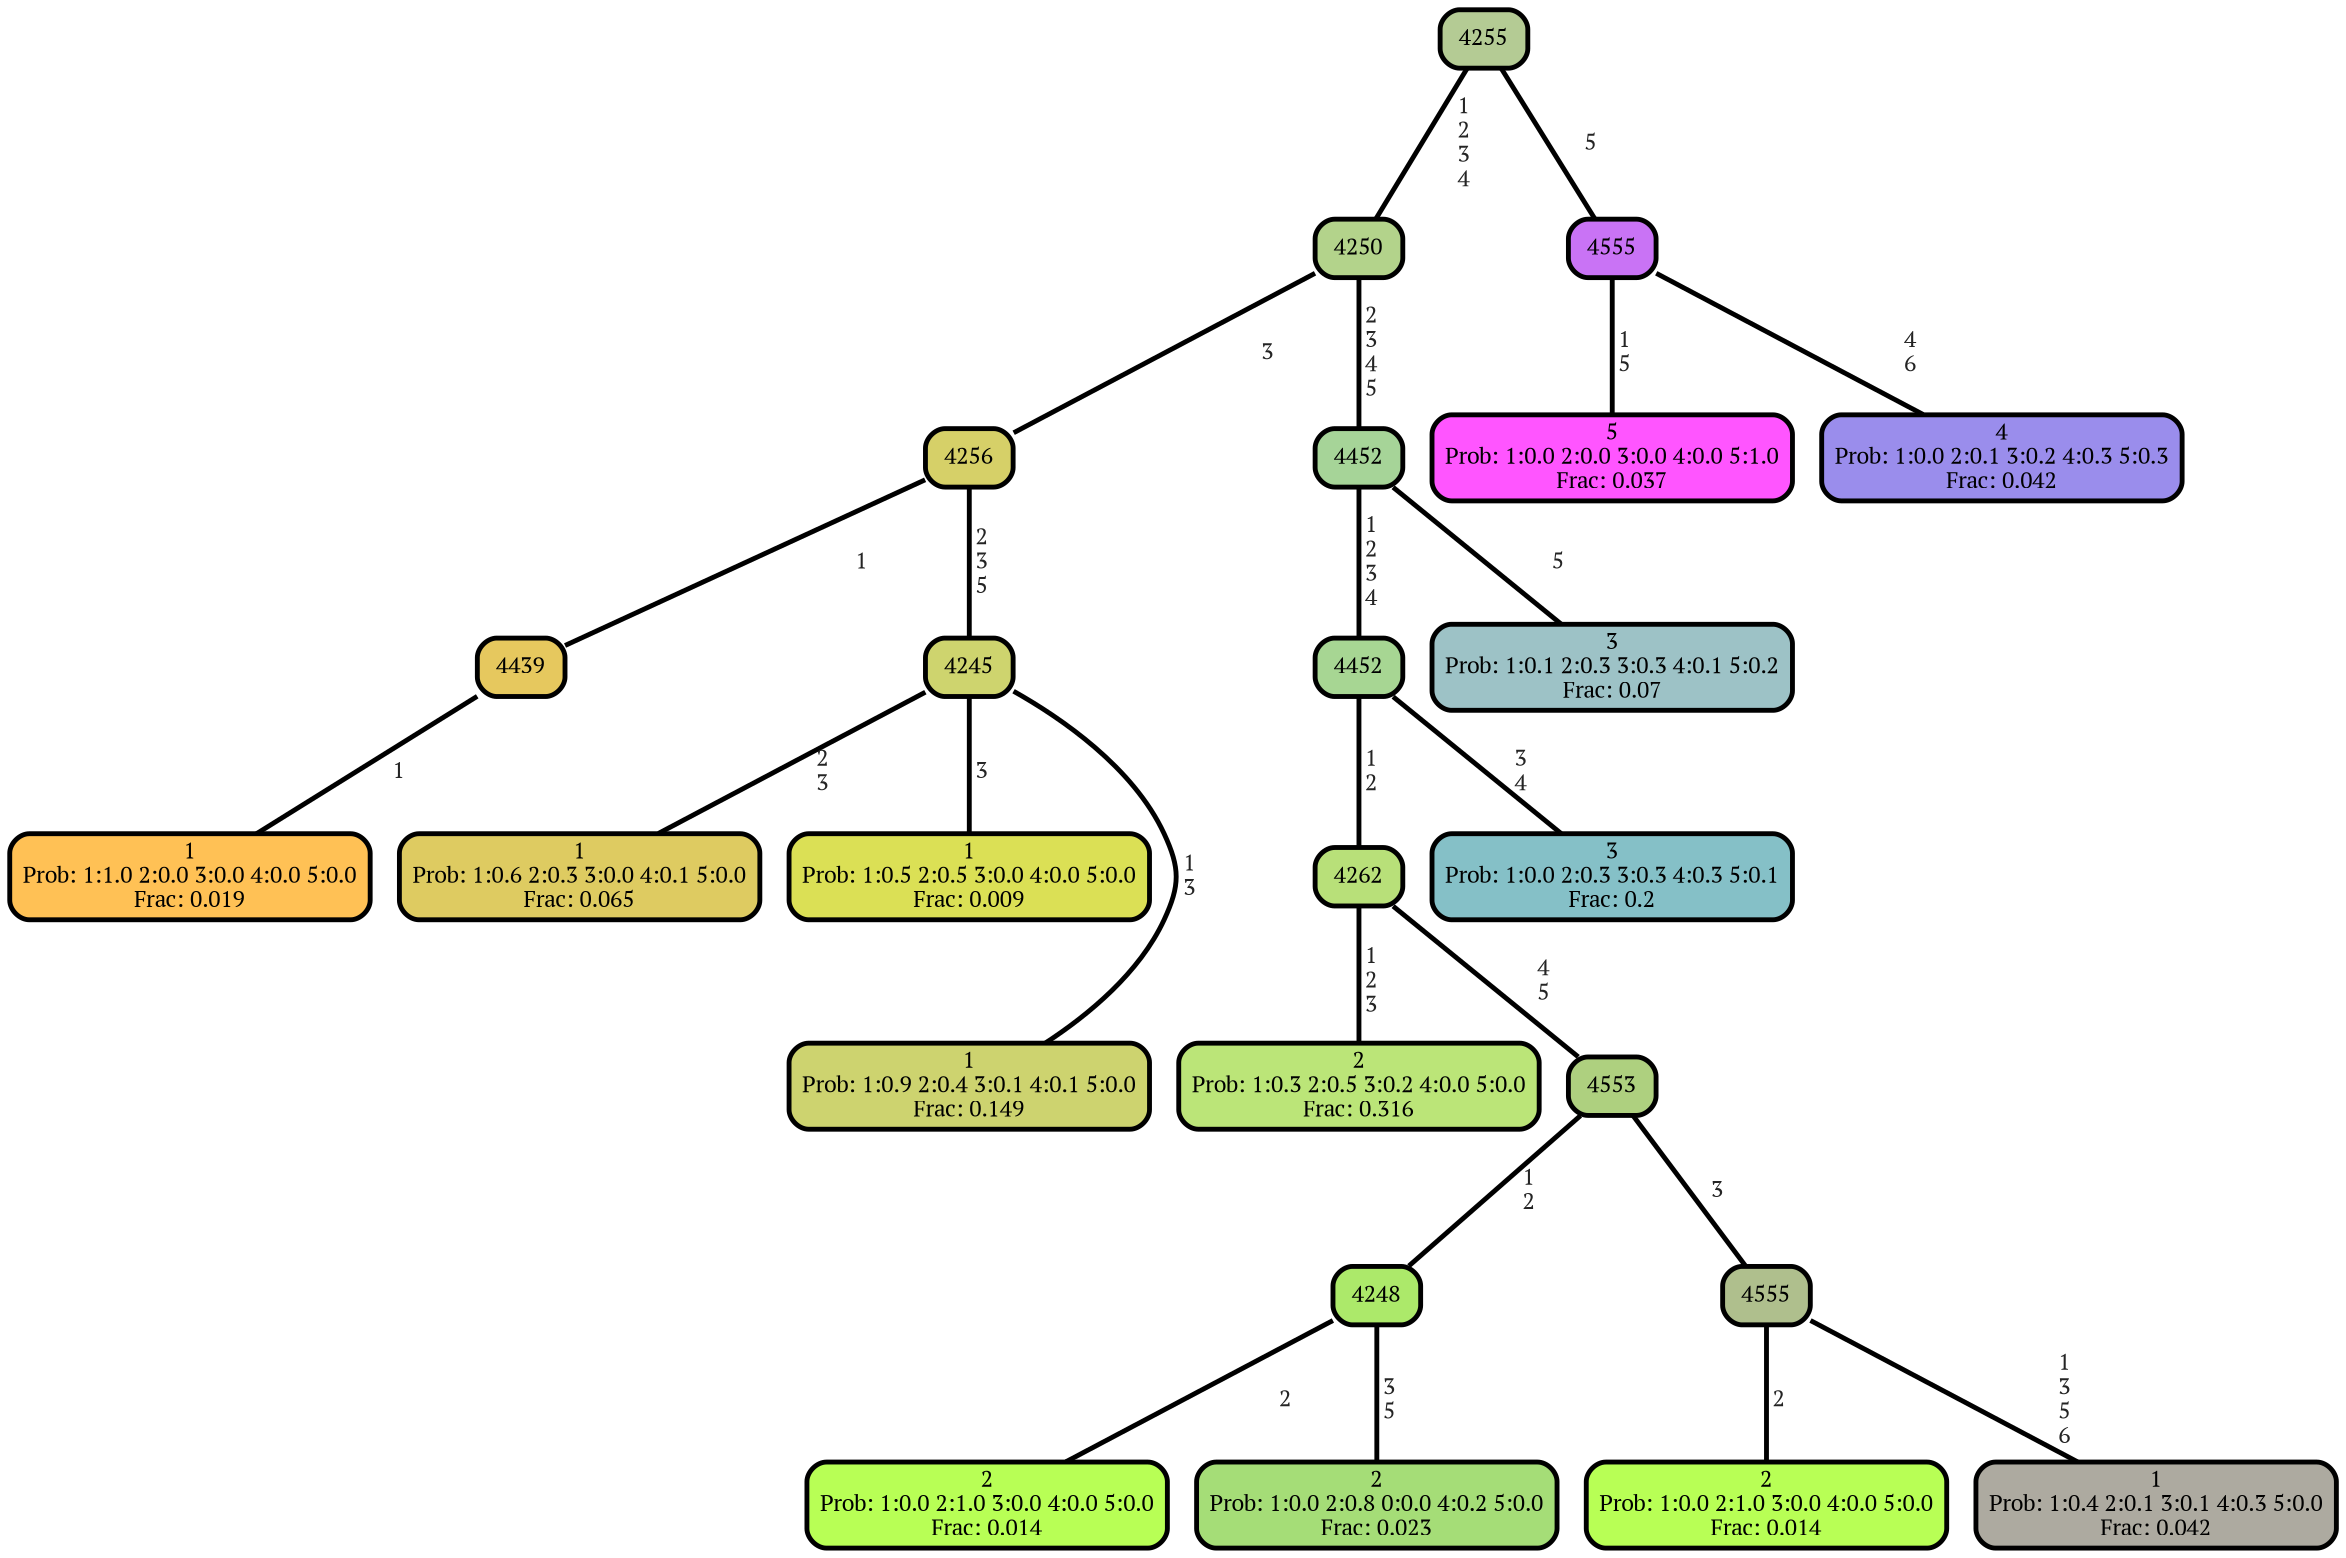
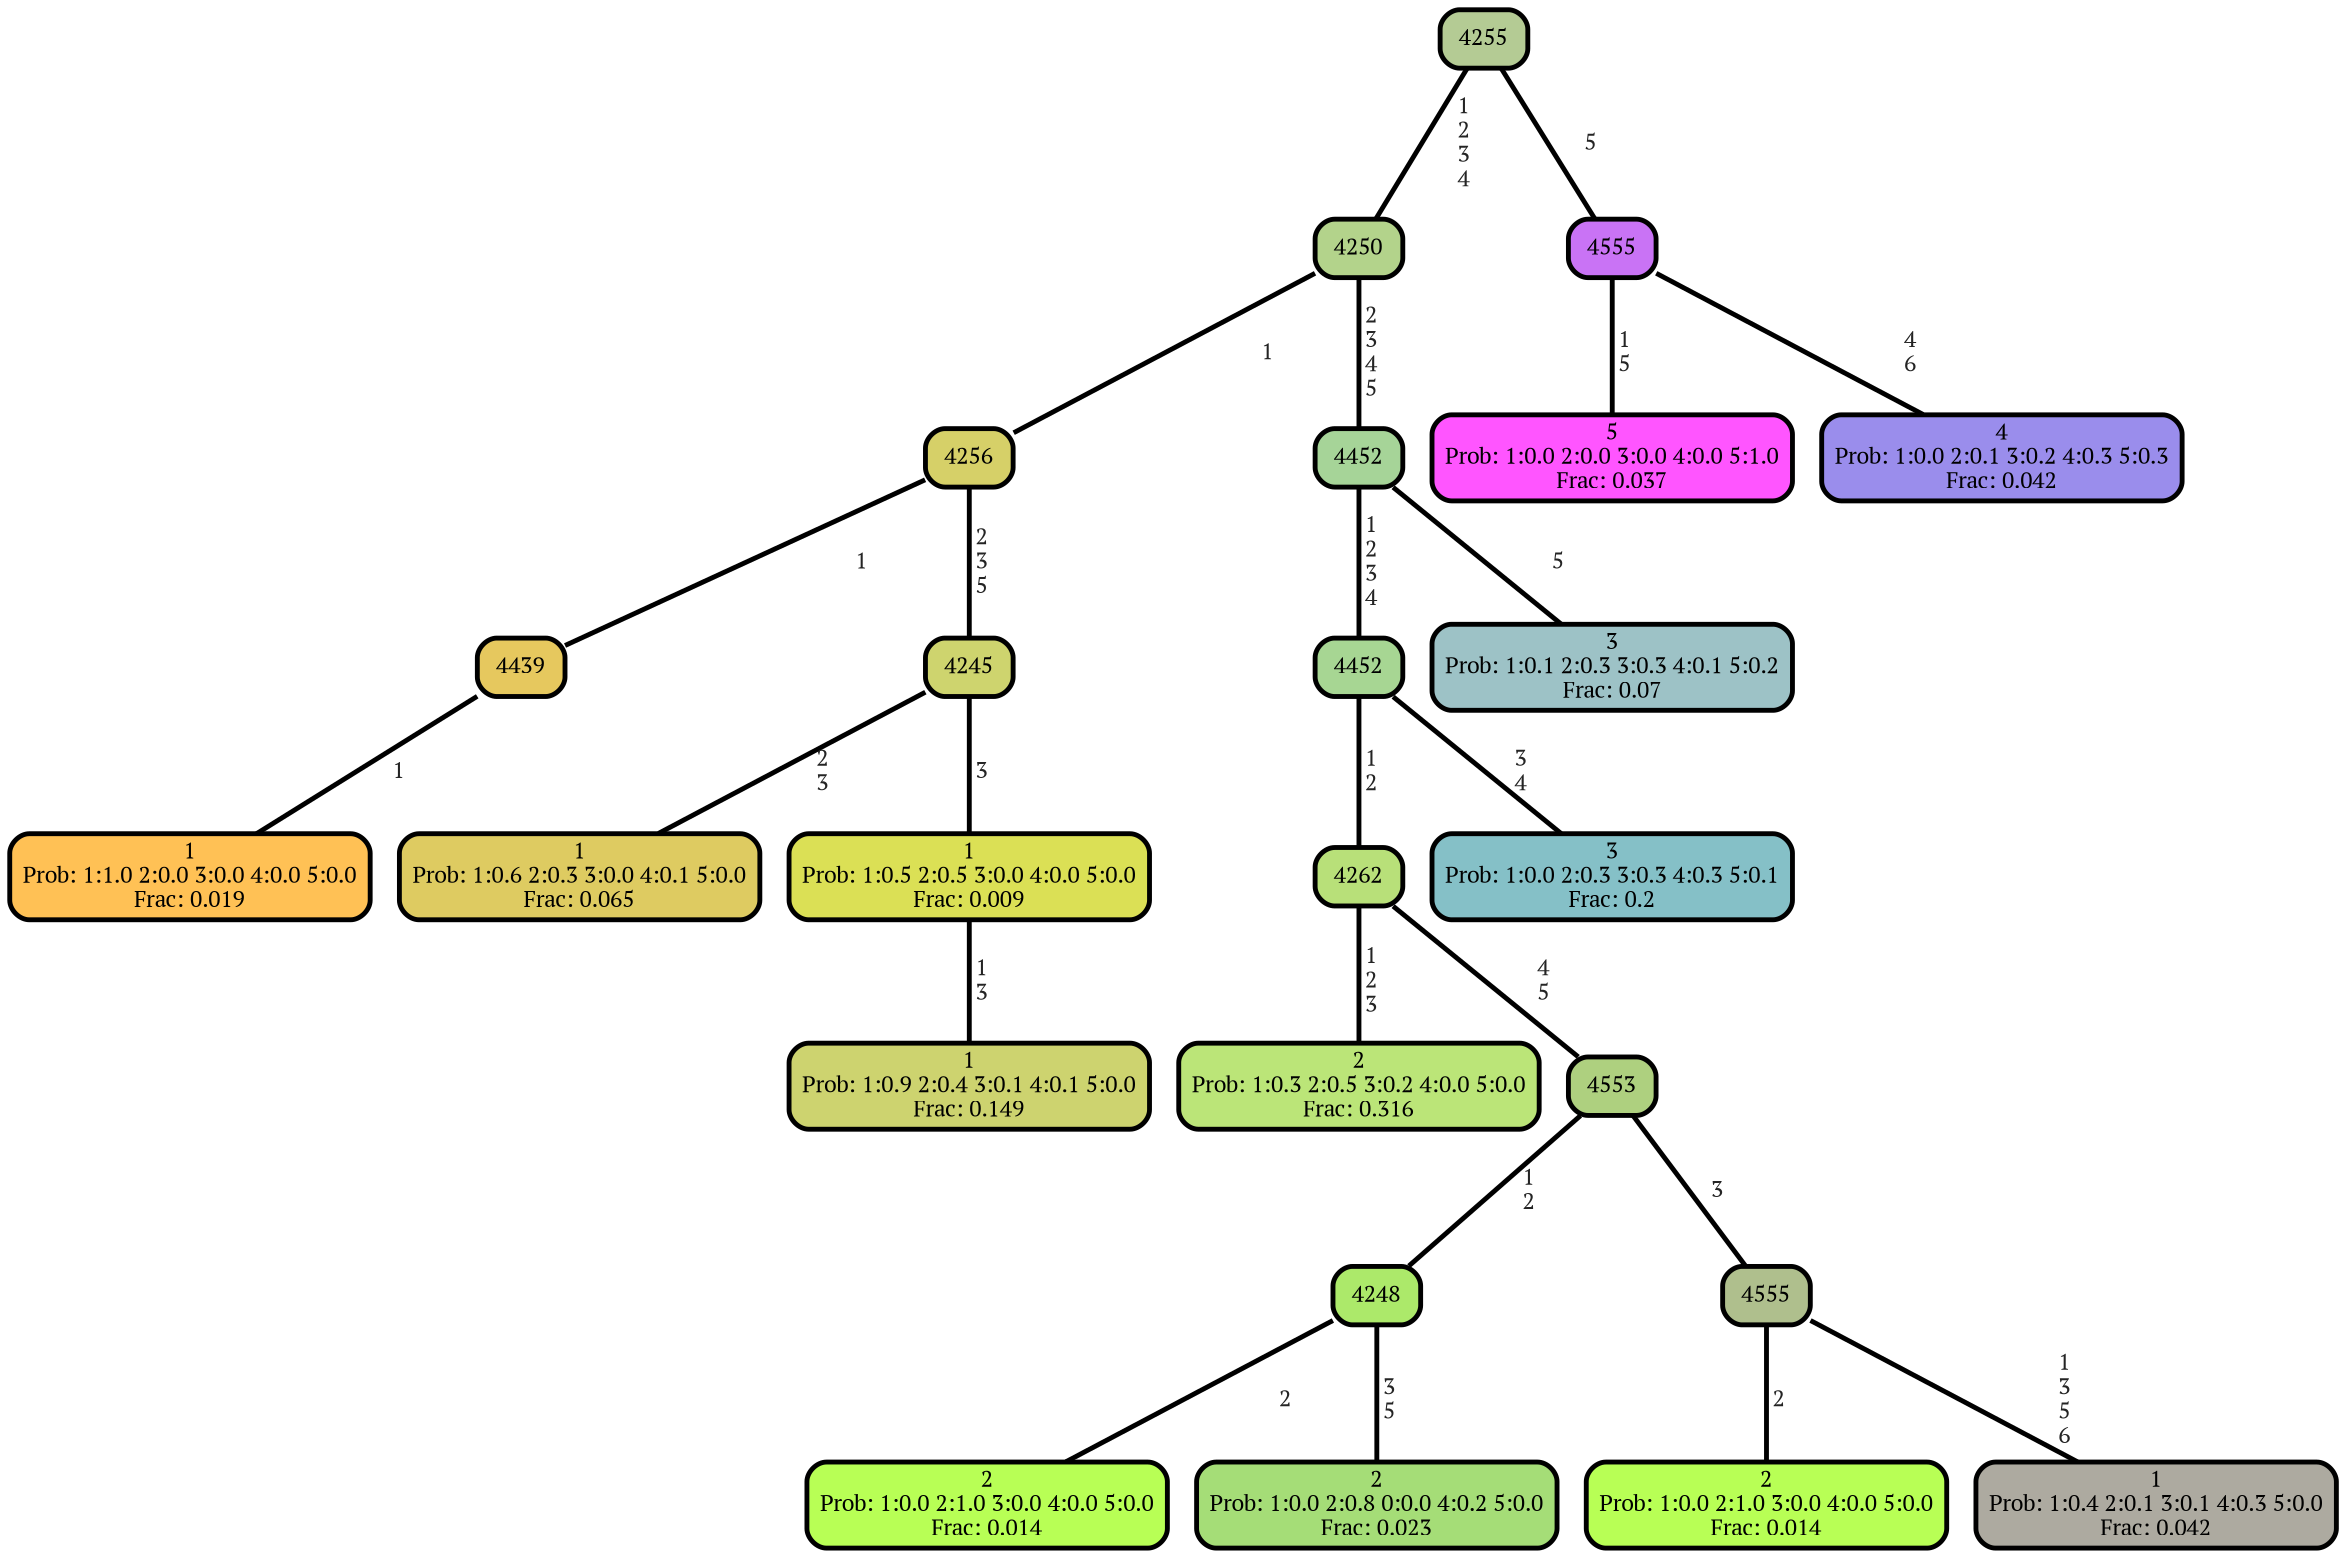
(1265, 353) -> (1265, 353)
(1174, 858) -> (969, 982)
